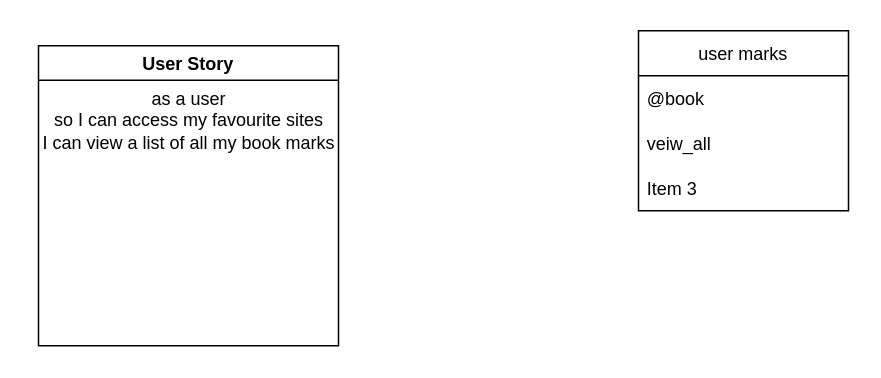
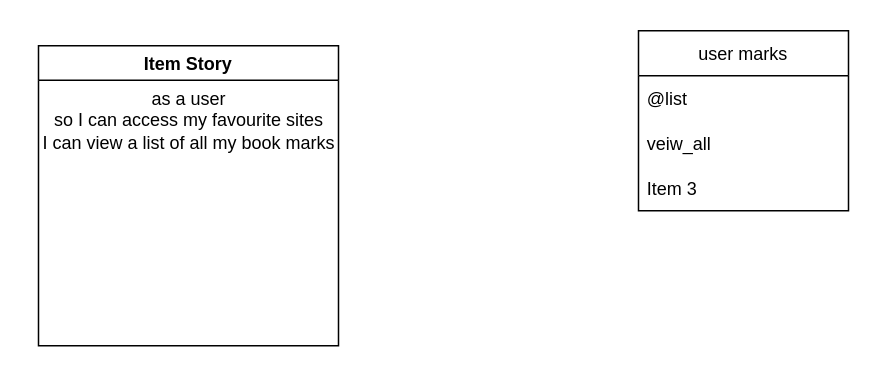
(188, 64) -> (188, 64)
(672, 99) -> (667, 99)
